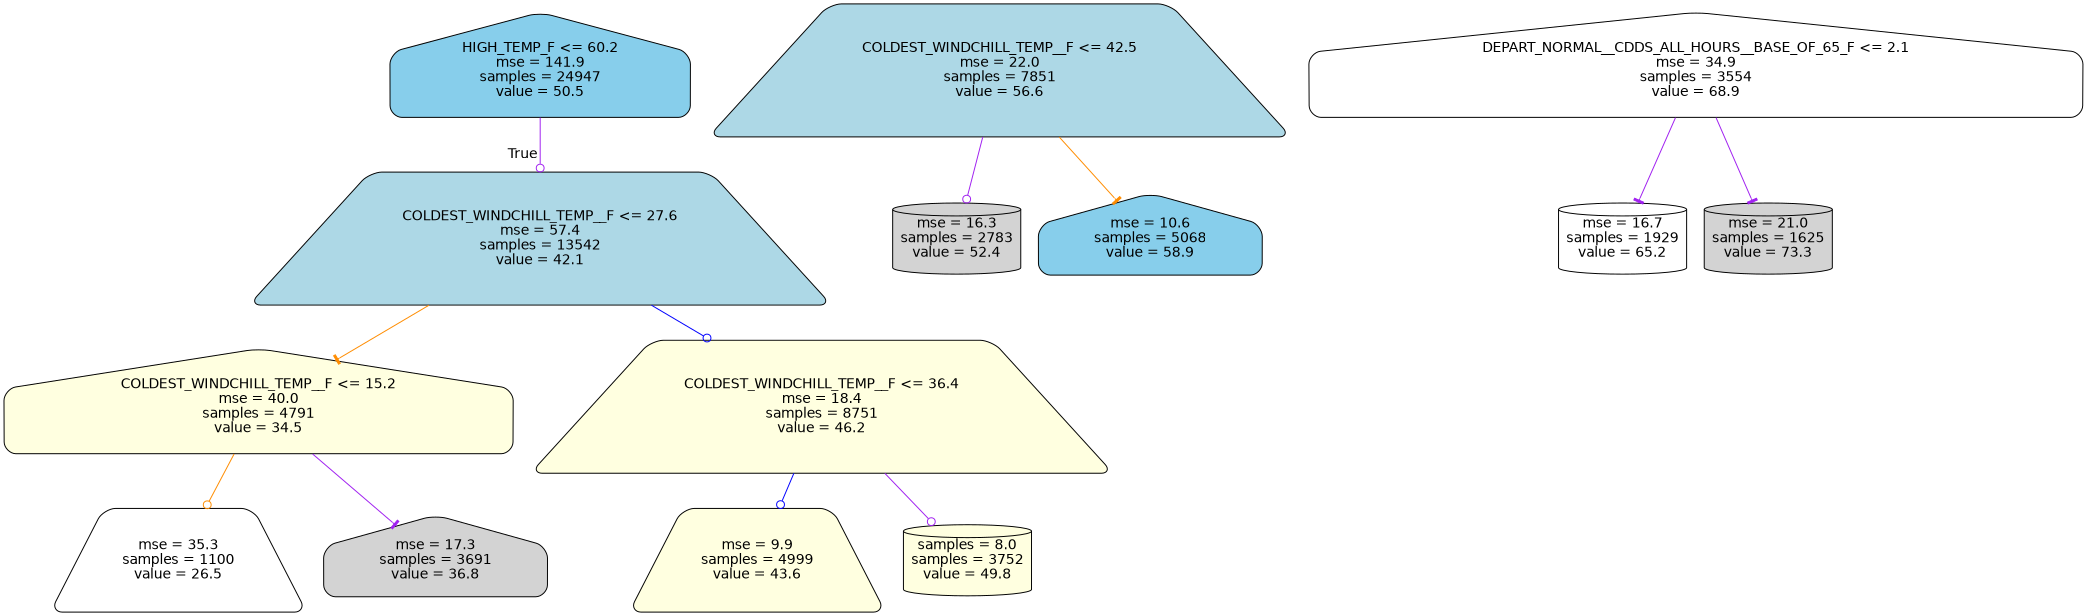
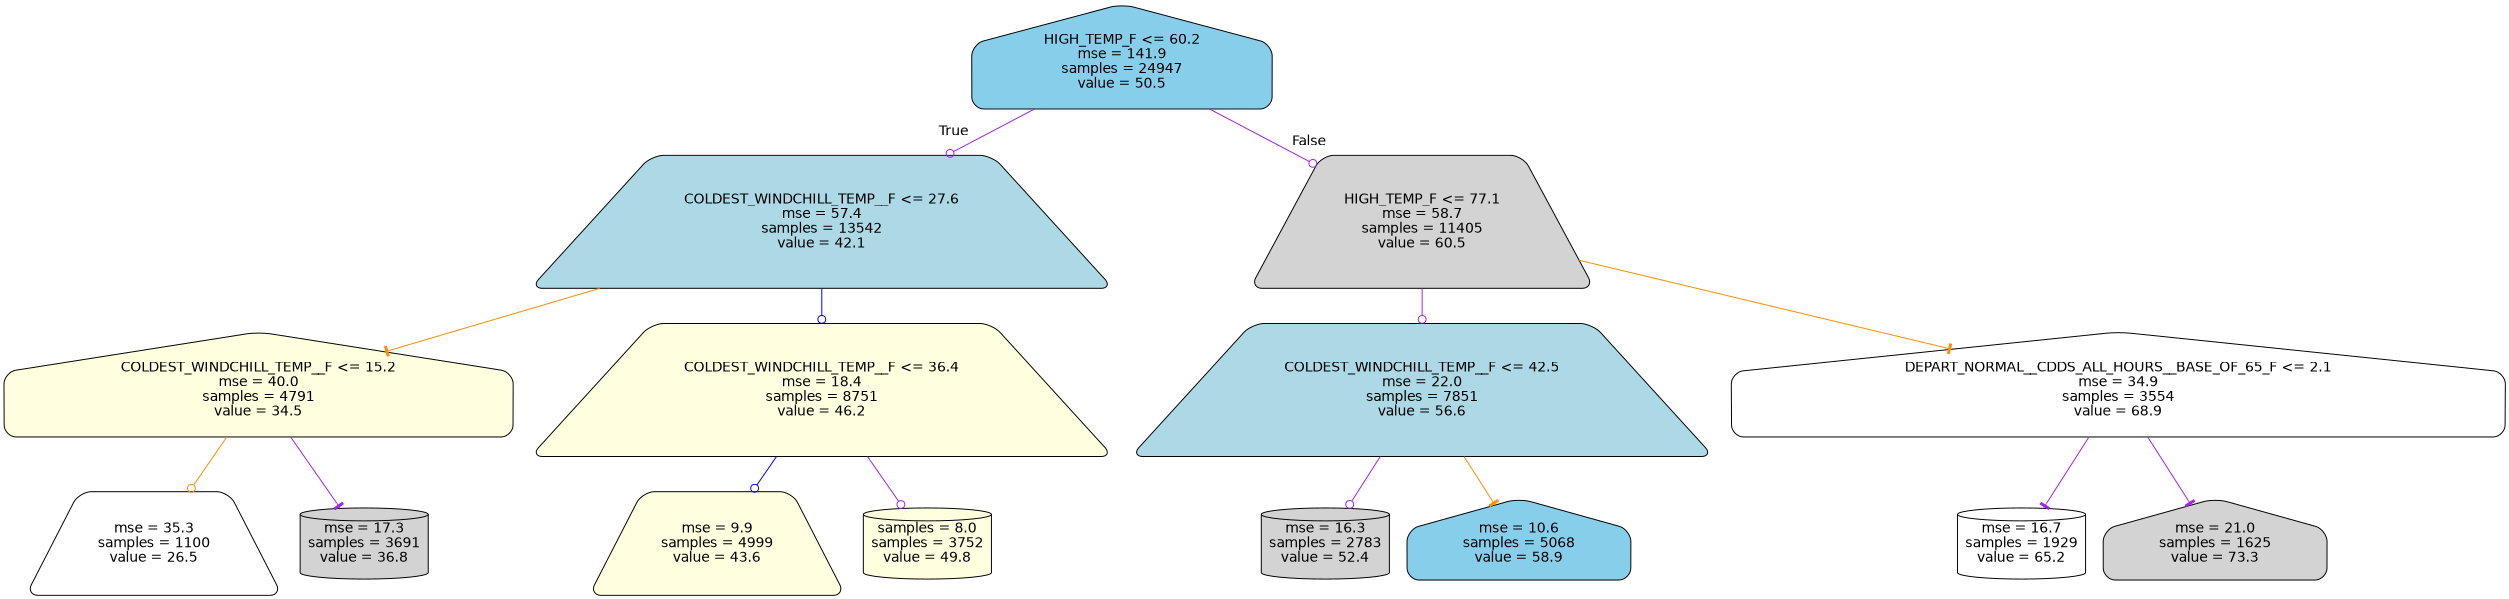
none -> (1422, 222)
(1768, 239) -> (2215, 544)
(436, 560) -> (364, 544)
